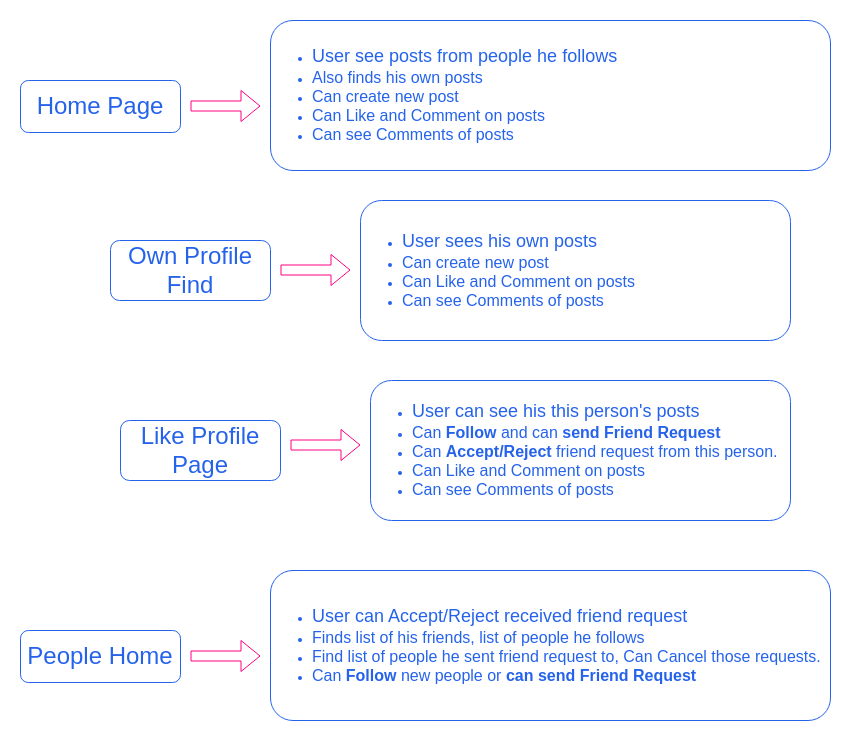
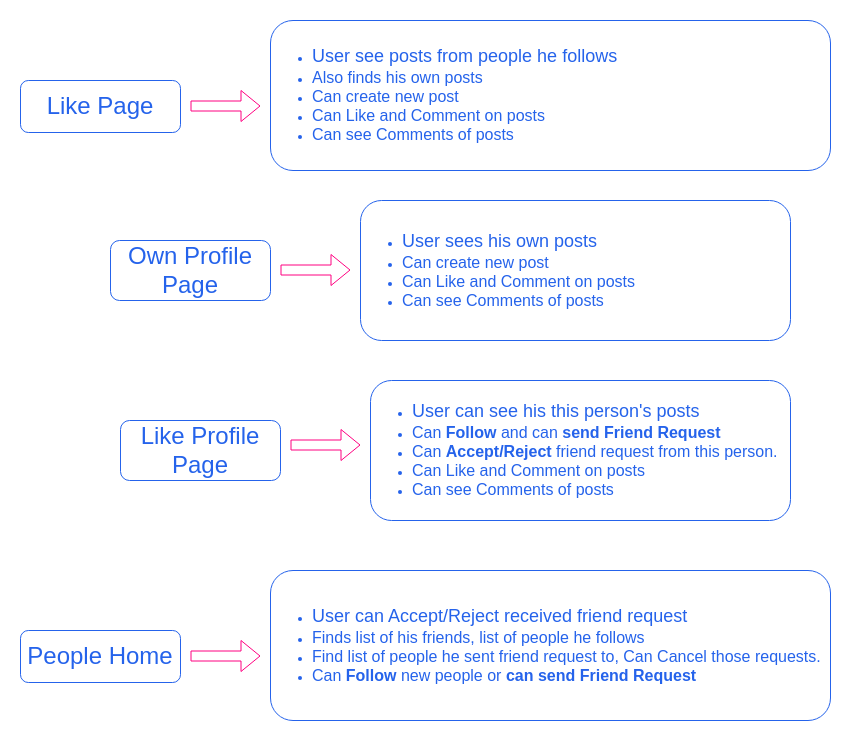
(101, 107) -> (101, 107)
(191, 271) -> (191, 271)
